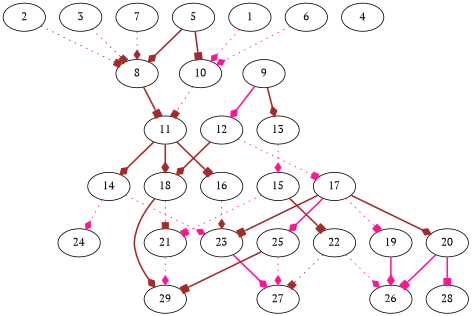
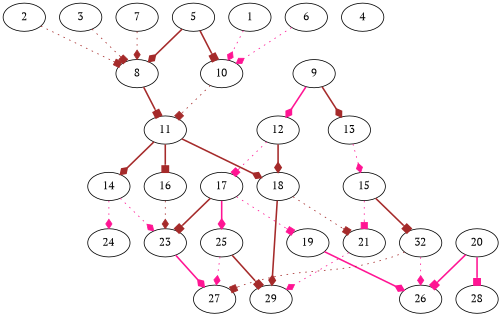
(387, 213) -> none
(334, 243) -> (421, 243)
